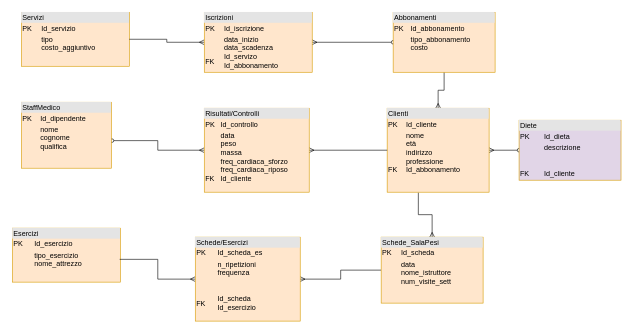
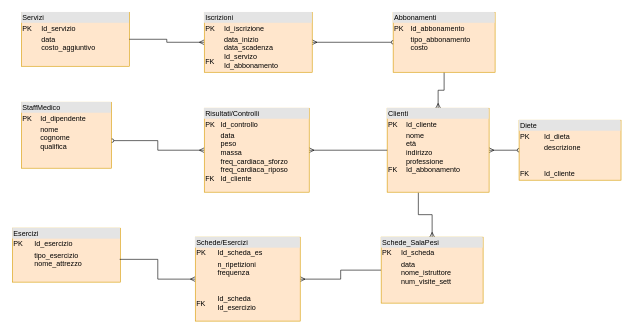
(52, 30) -> (52, 30)
(570, 150) -> (570, 150)
